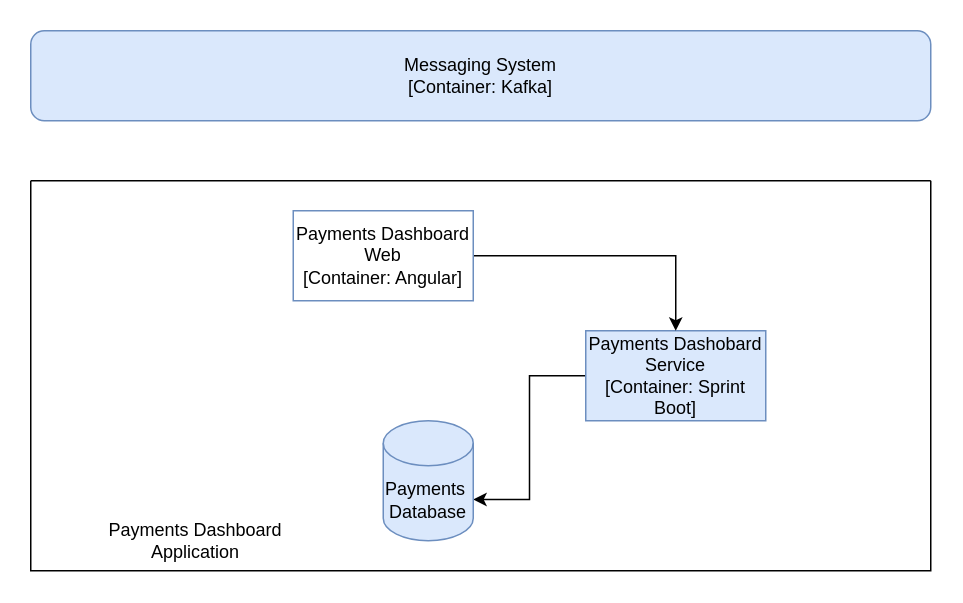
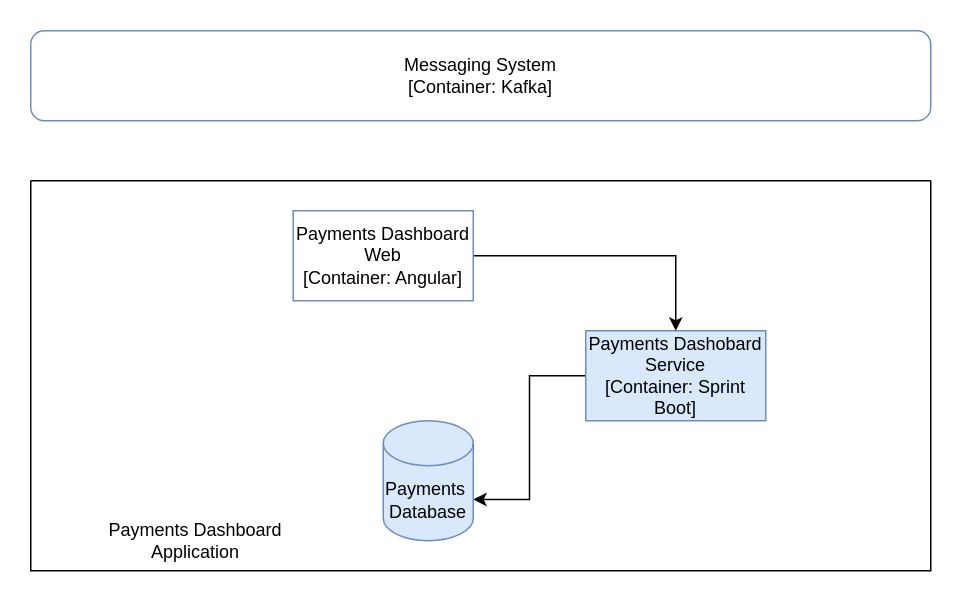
(481, 76) -> (481, 76)
